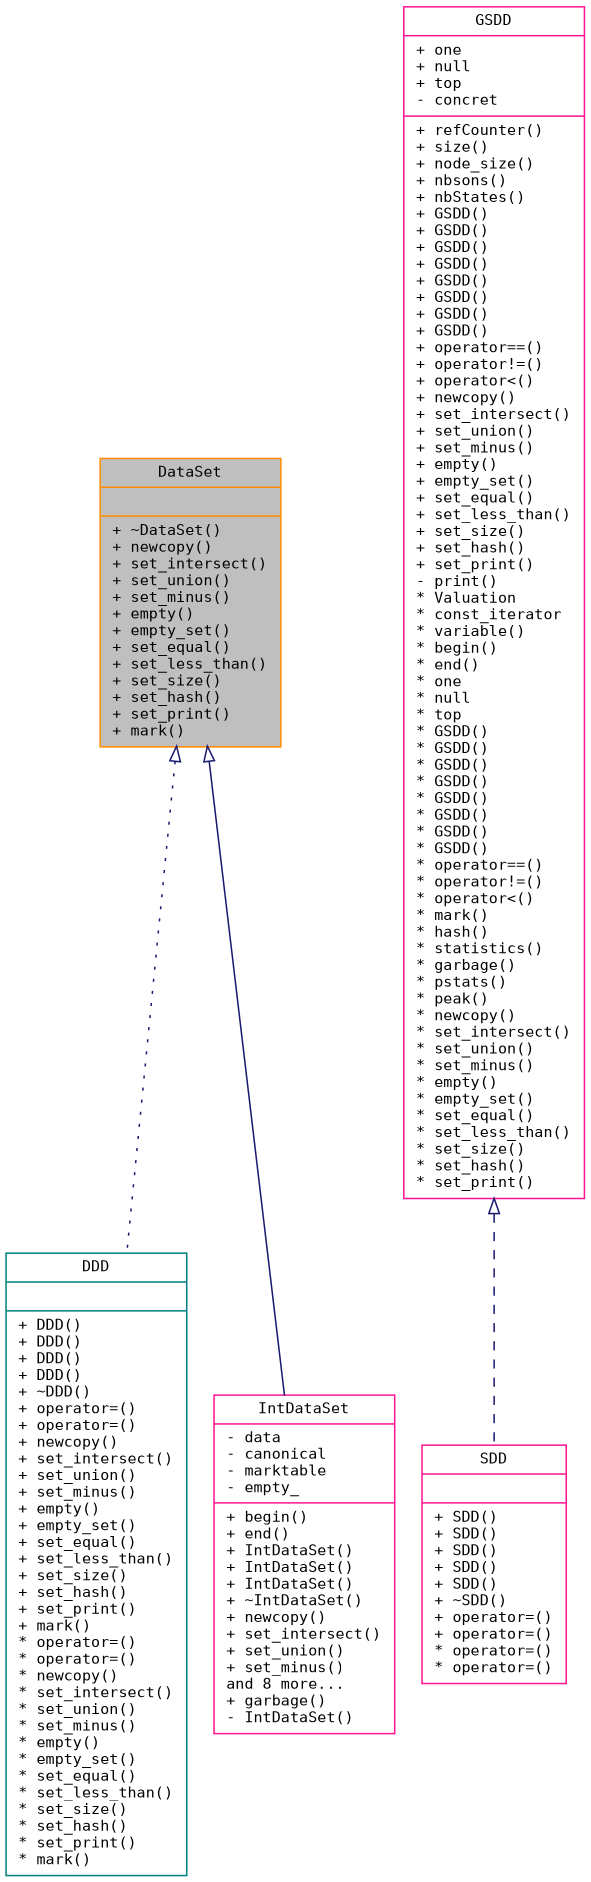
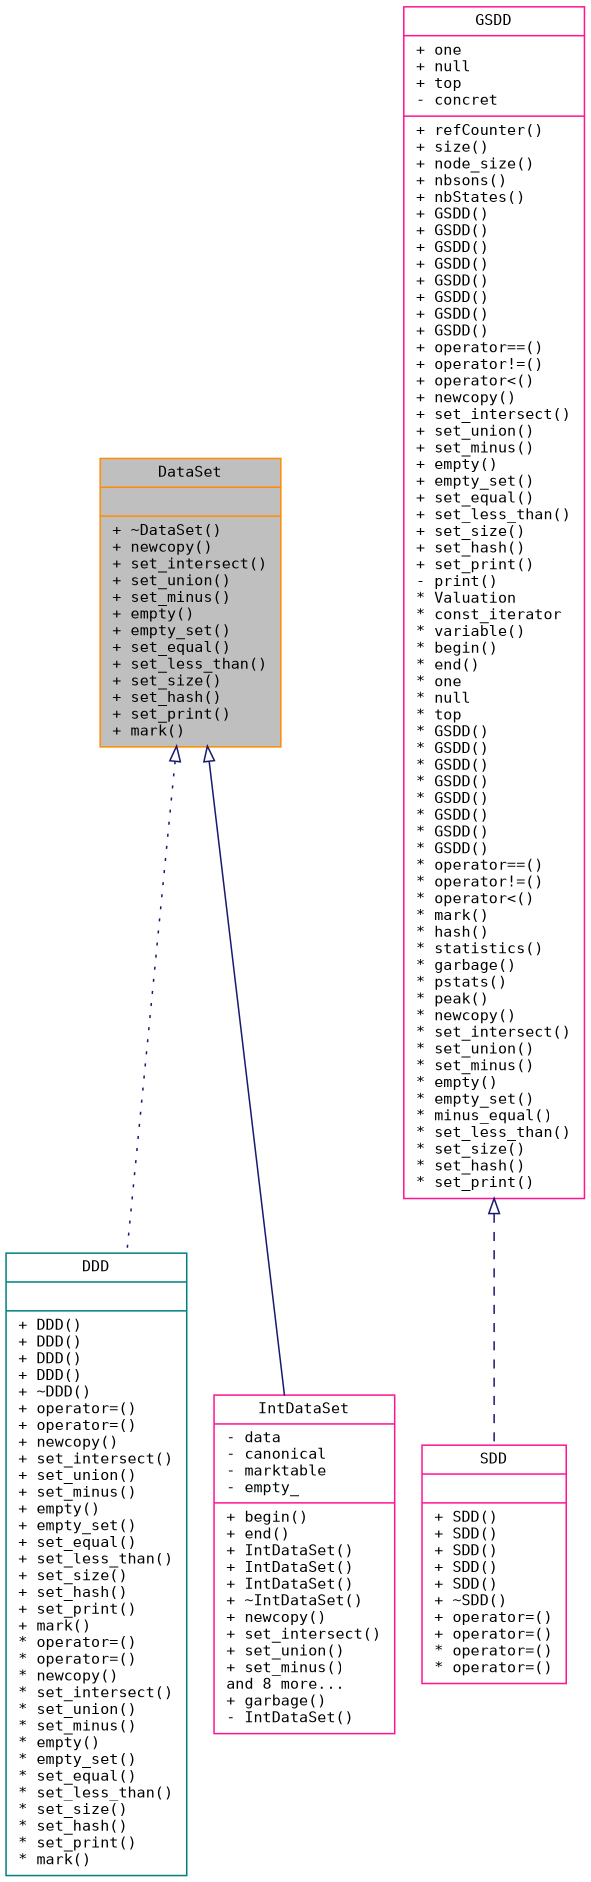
(476, 1116) -> (485, 1116)
